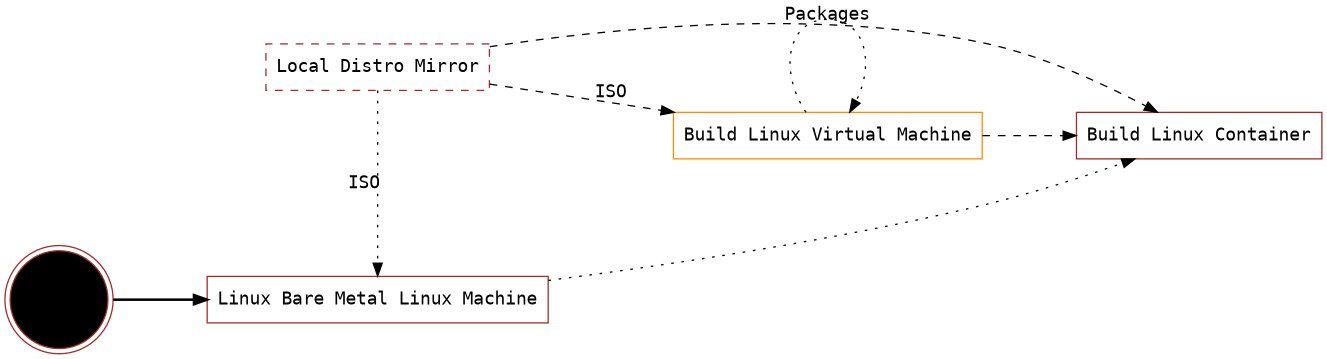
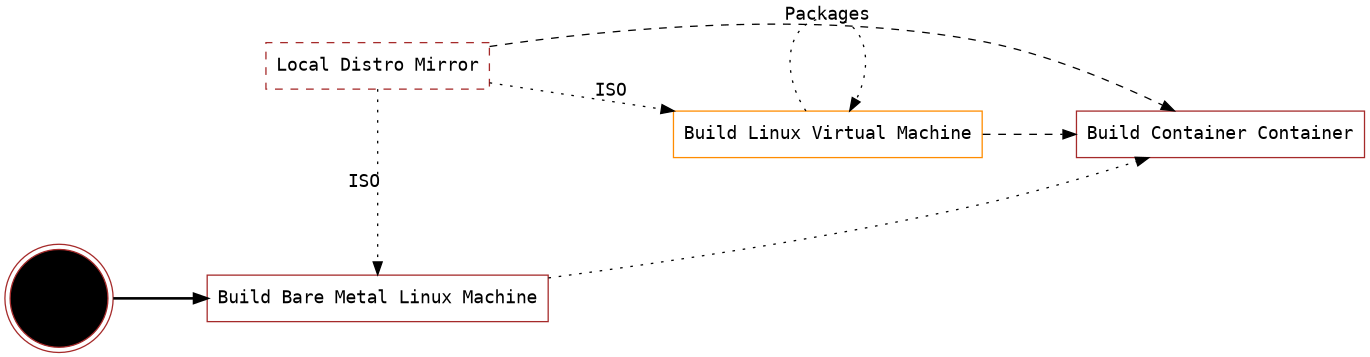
(575, 97) -> (575, 96)
(1199, 136) -> (1220, 134)
(378, 300) -> (378, 298)
